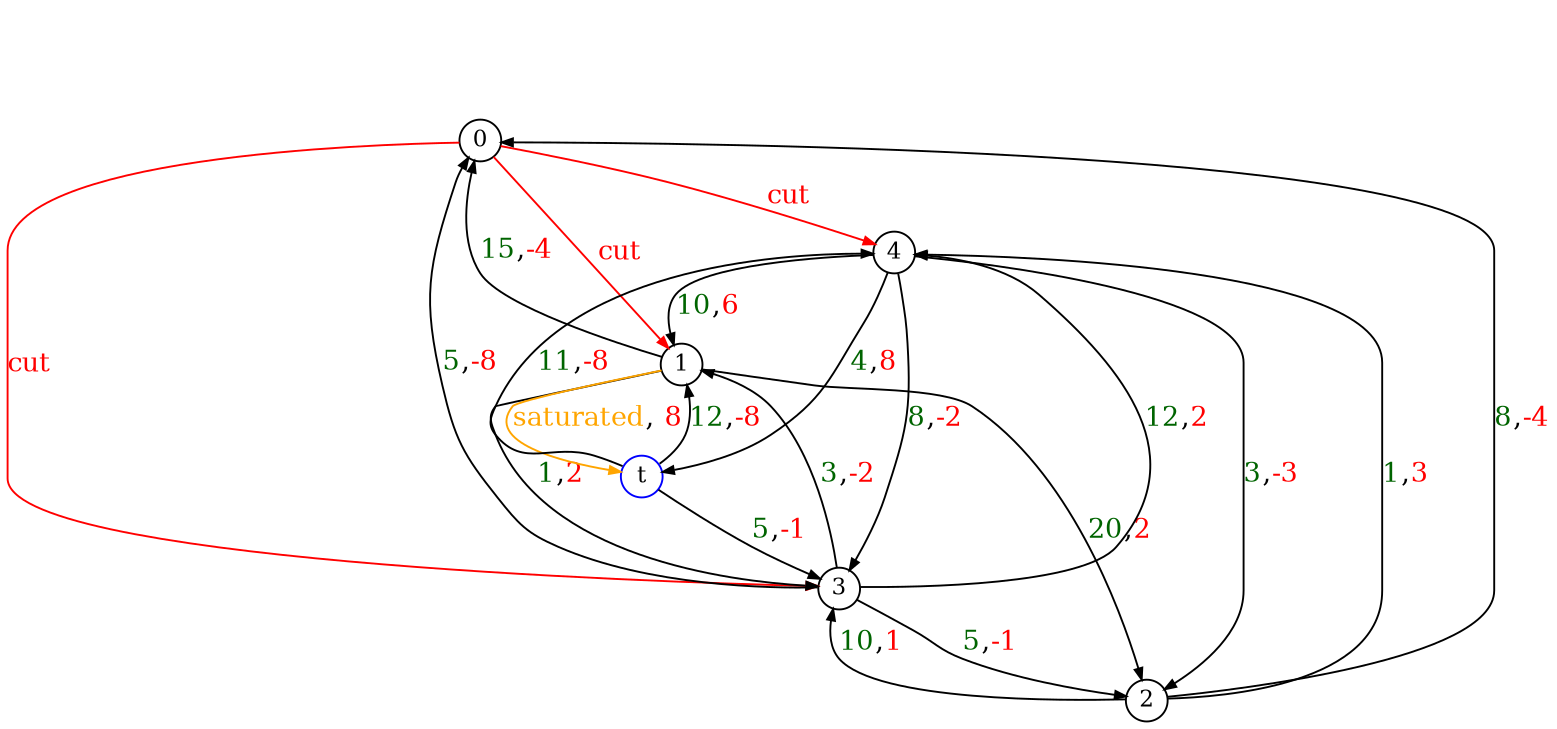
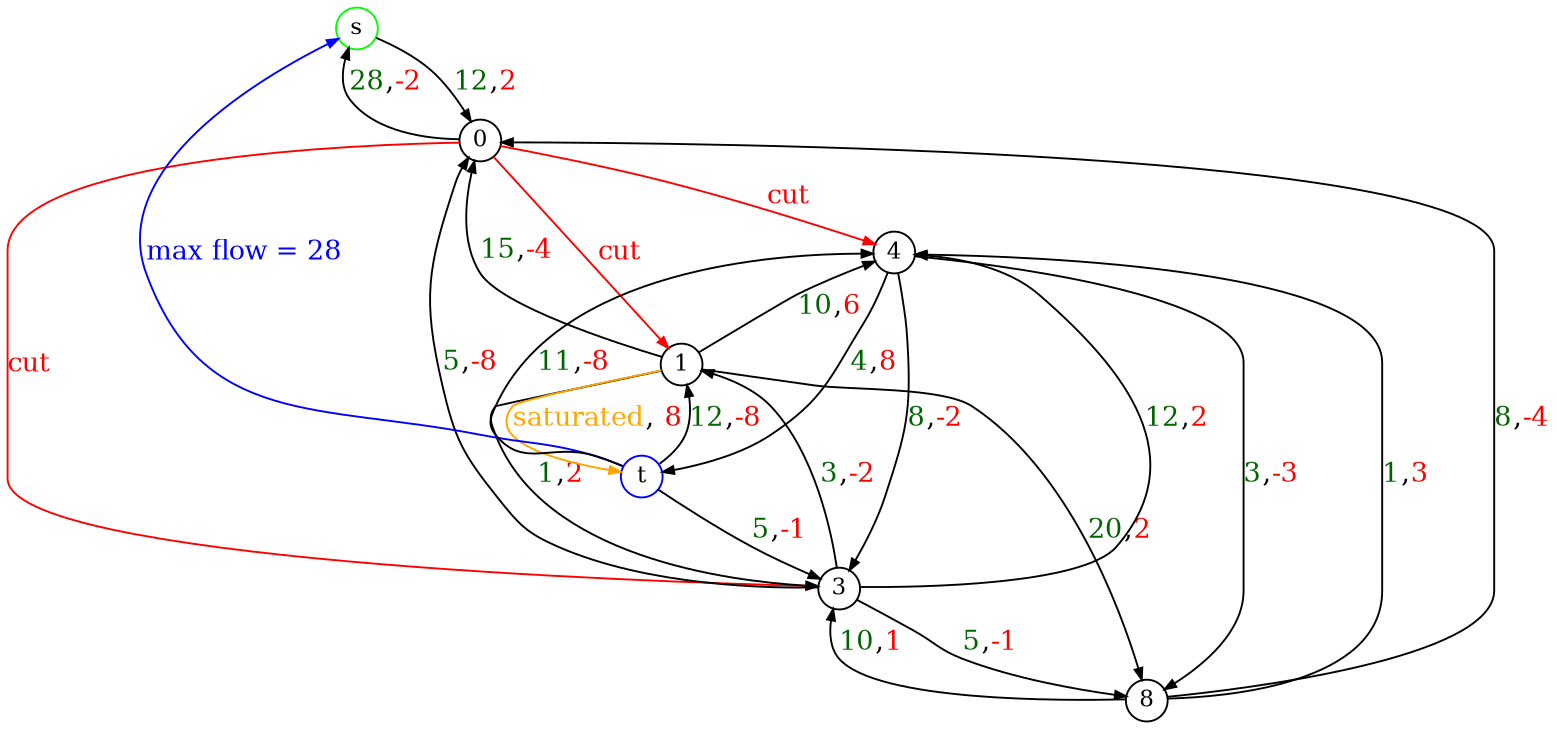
none -> (357, 28)
(751, 266) -> (779, 305)
(1147, 701) -> (1147, 701)
